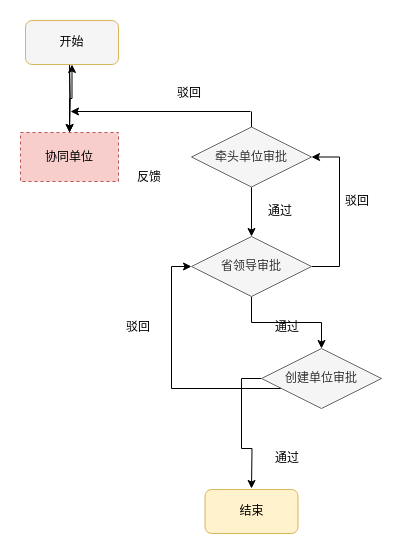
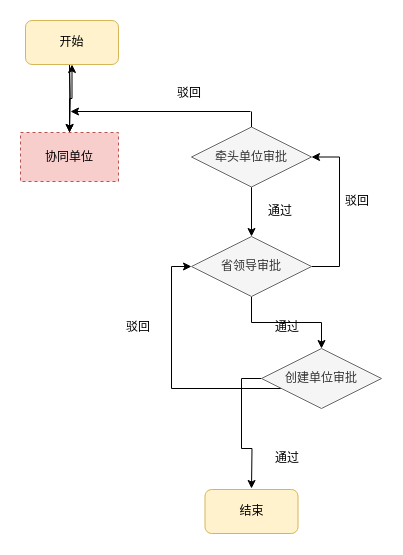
(72, 43) -> (72, 43)
(150, 177) -> none
